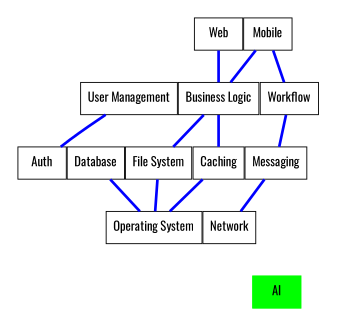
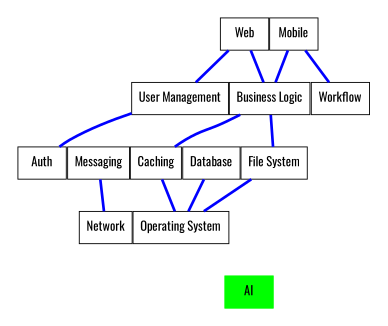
none -> (212, 66)
(282, 133) -> none
